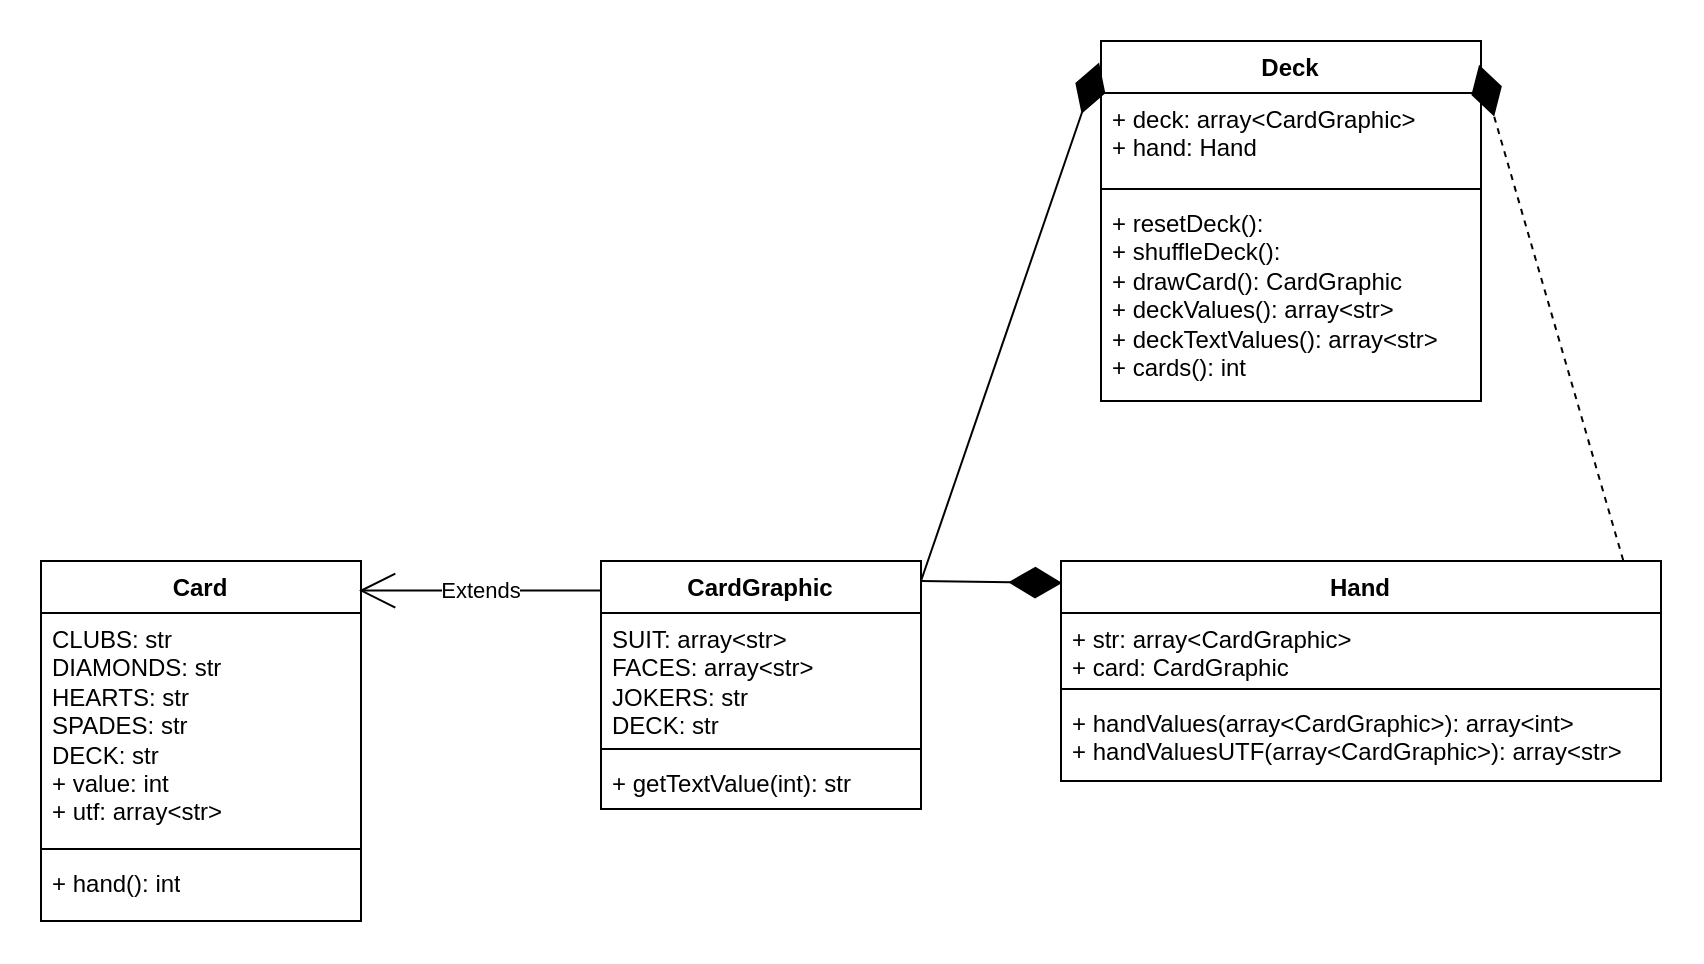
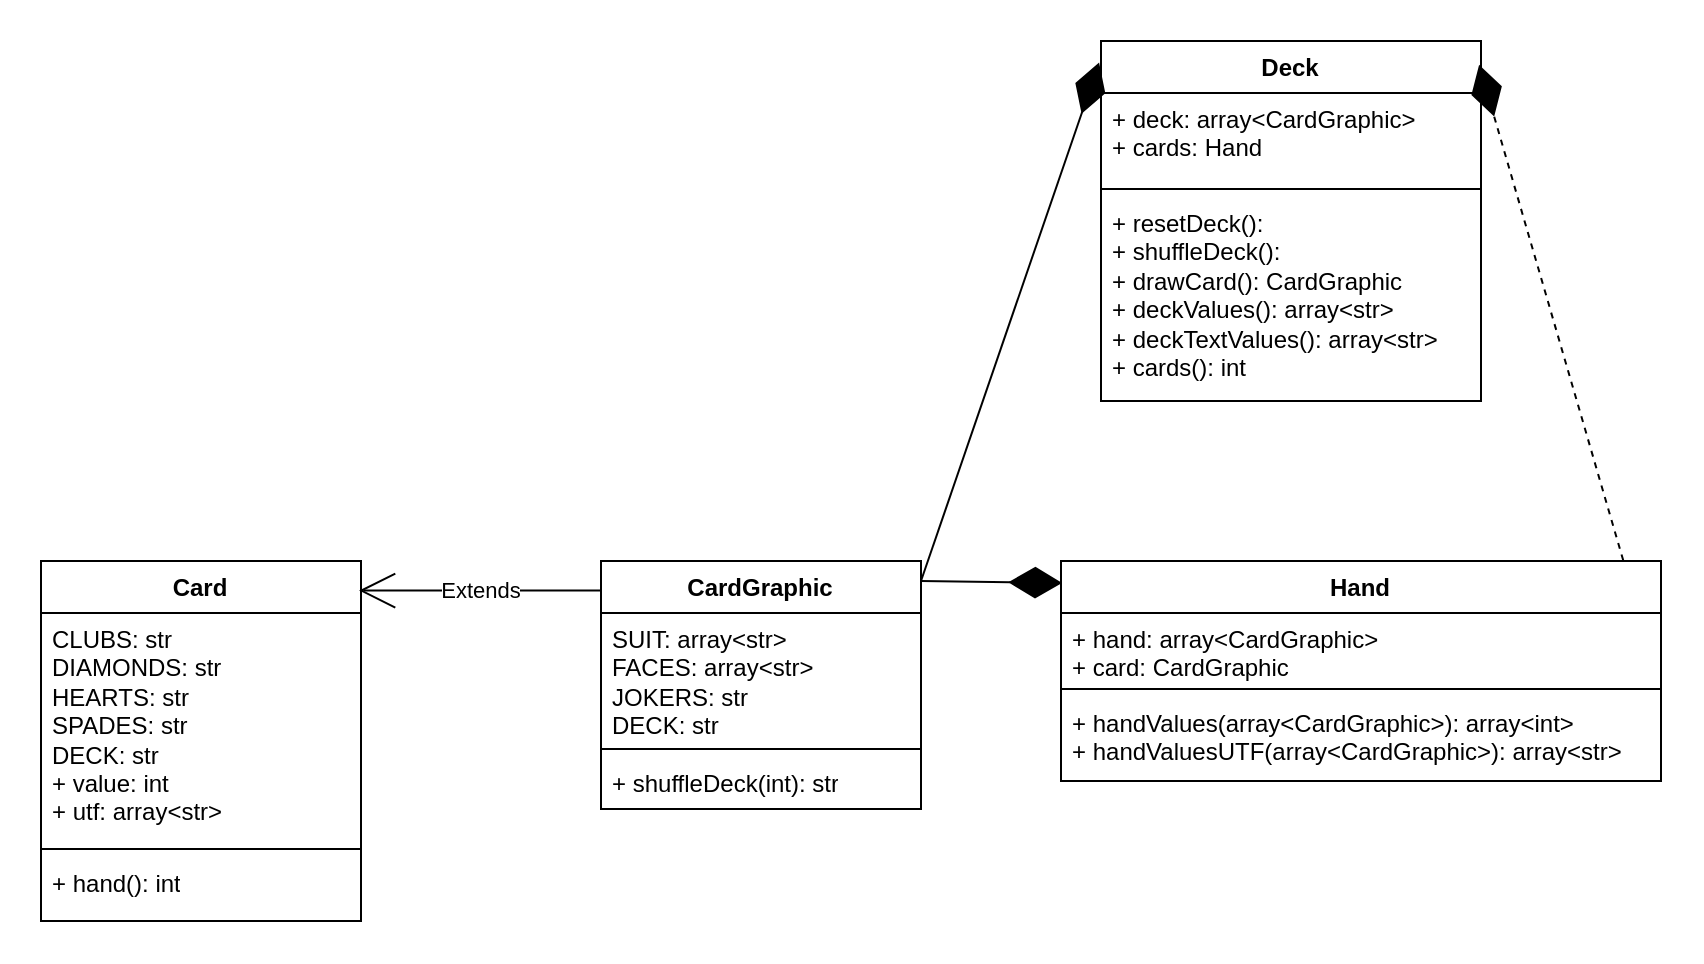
(1275, 136) -> (1275, 136)
(1229, 656) -> (1235, 656)
(759, 785) -> (752, 785)
